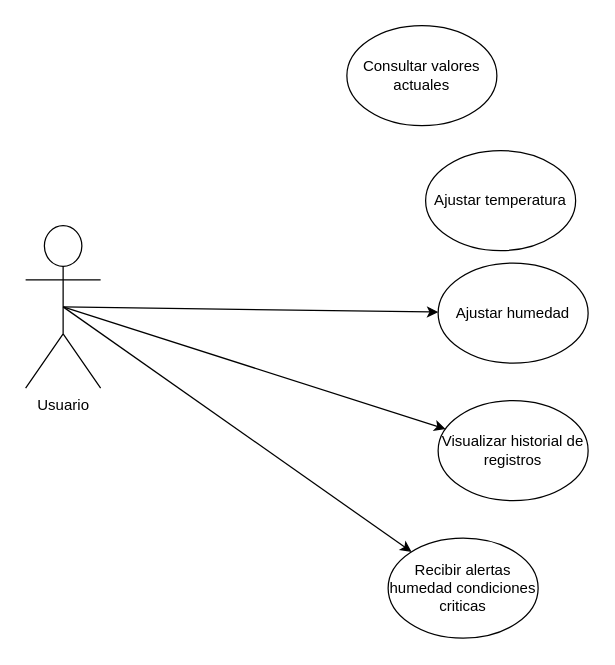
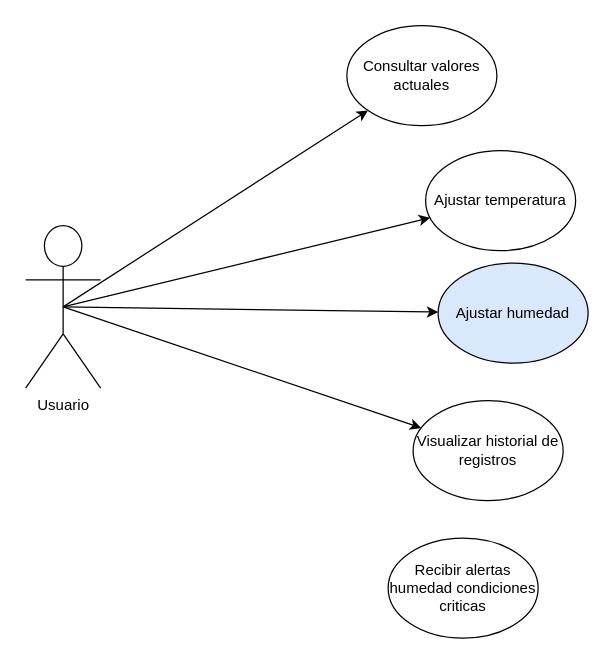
none -> (256, 260)
(513, 313) -> (513, 313)
(236, 429) -> (232, 198)
(513, 451) -> (488, 451)
